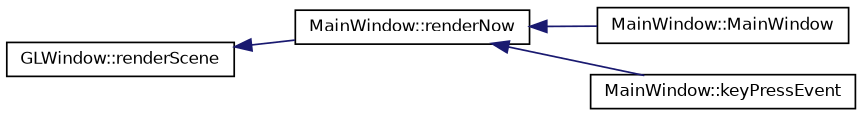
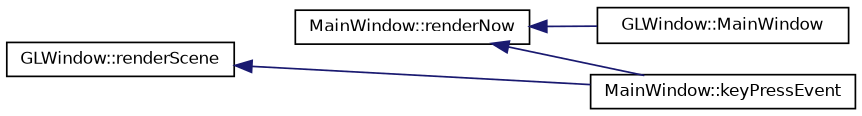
(723, 25) -> (723, 25)
(273, 43) -> (421, 75)
